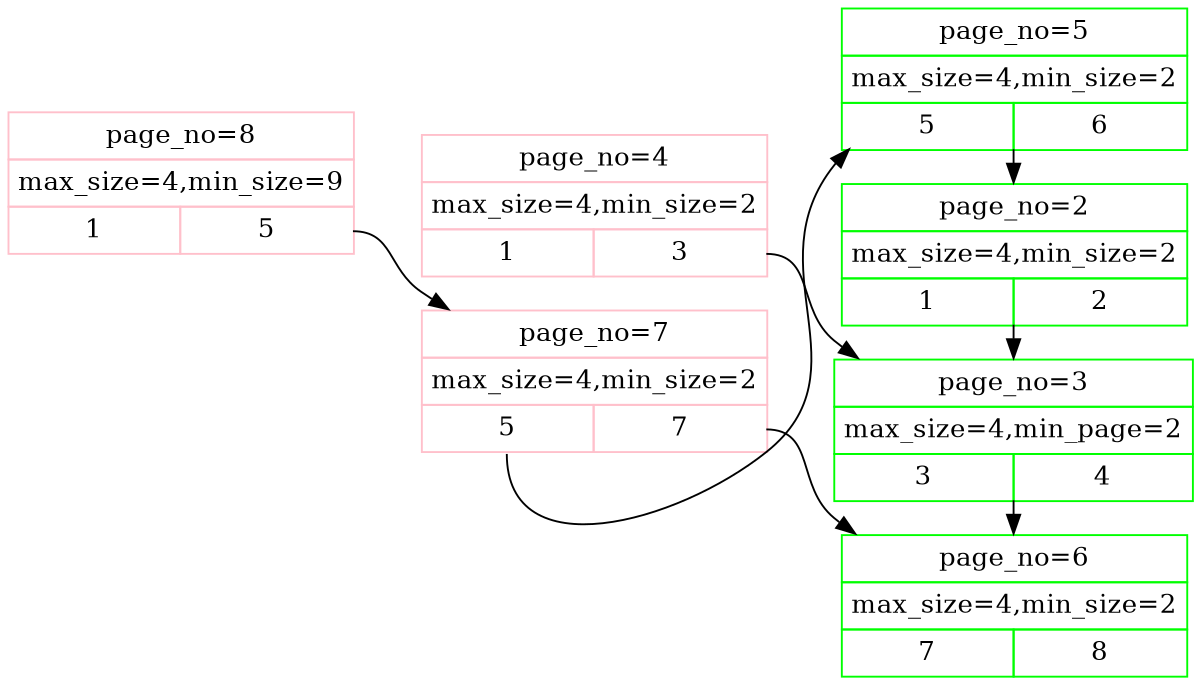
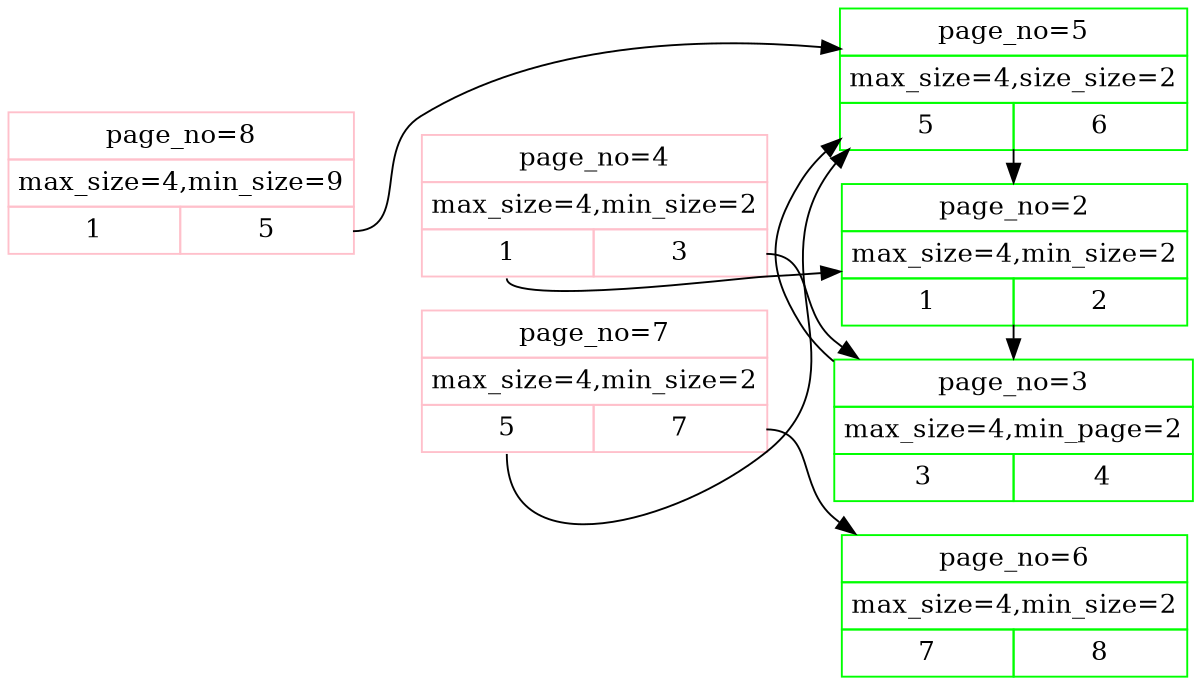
(1015, 78) -> (1014, 78)
(394, 261) -> (544, 66)
none -> (662, 286)
(1014, 507) -> (777, 240)
